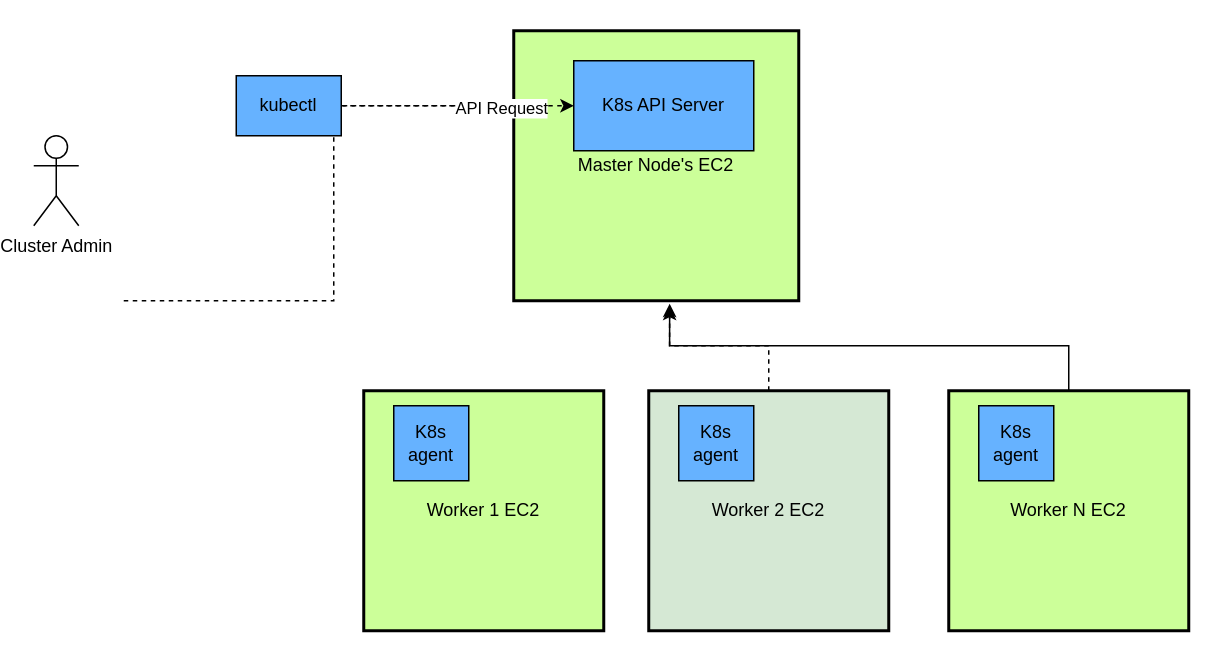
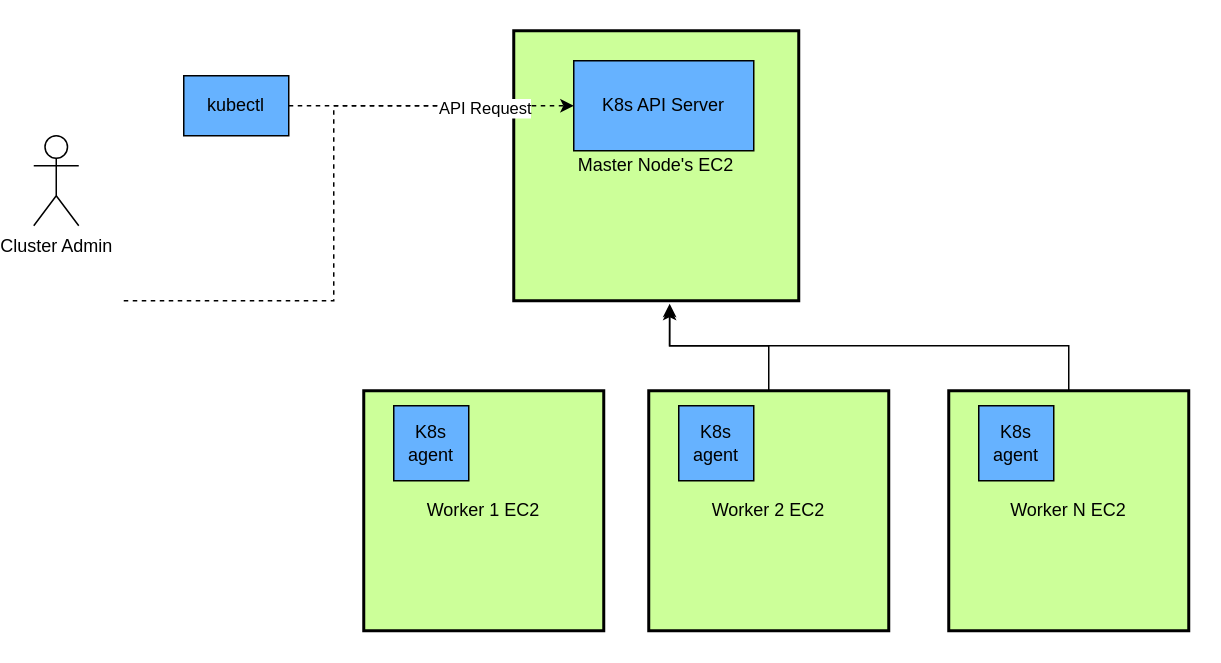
(289, 106) -> (236, 106)
(769, 367) -> (769, 367)
(769, 511) -> (769, 511)
